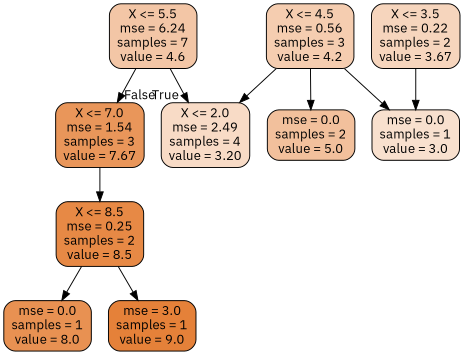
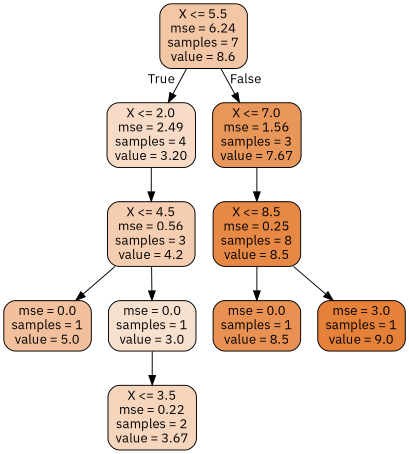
(153, 36) -> (204, 36)
(261, 82) -> (151, 180)
(416, 84) -> (152, 363)
(100, 135) -> (257, 135)
(311, 135) -> (48, 326)
(100, 234) -> (257, 234)
(48, 326) -> (257, 326)
